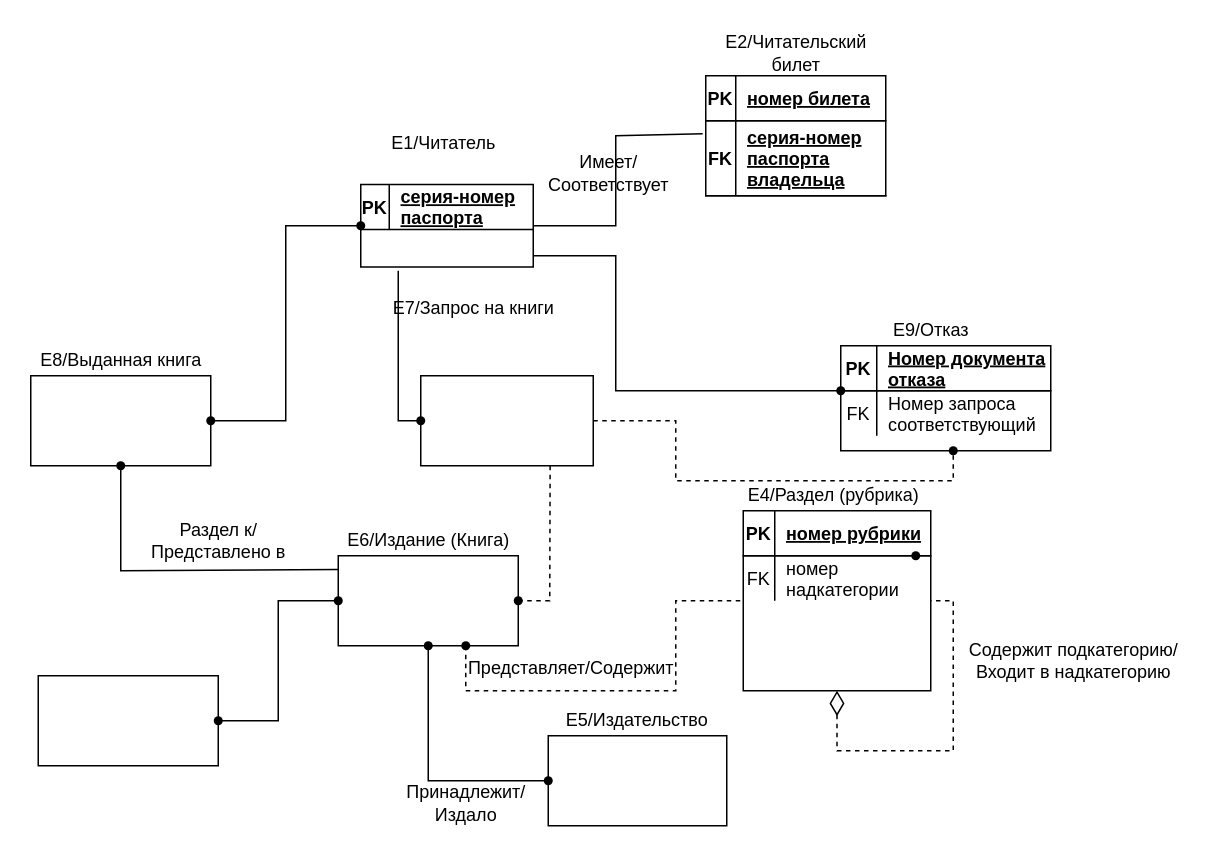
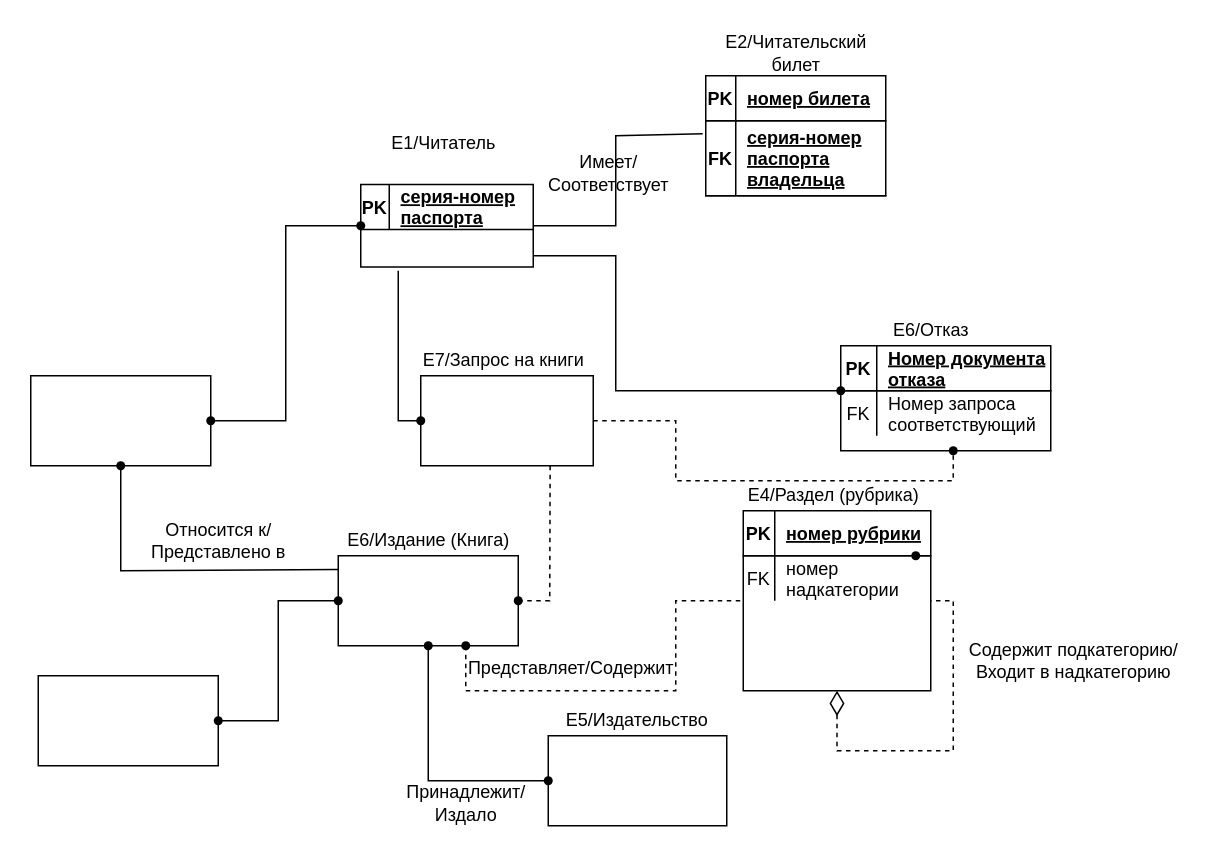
(473, 308) -> (503, 361)
(932, 331) -> (932, 331)
(121, 361) -> none
(219, 541) -> (219, 541)
